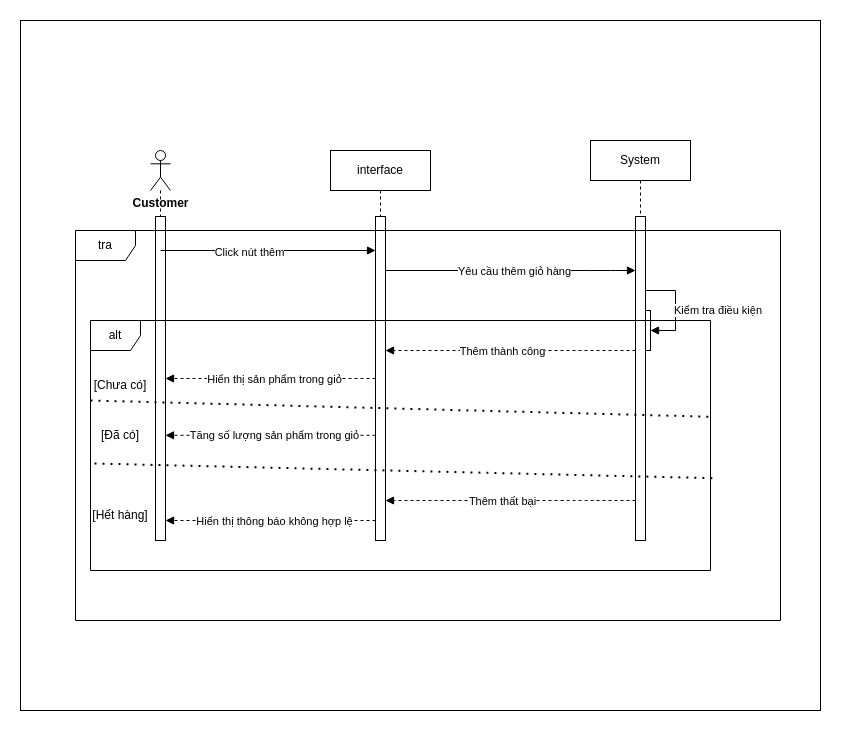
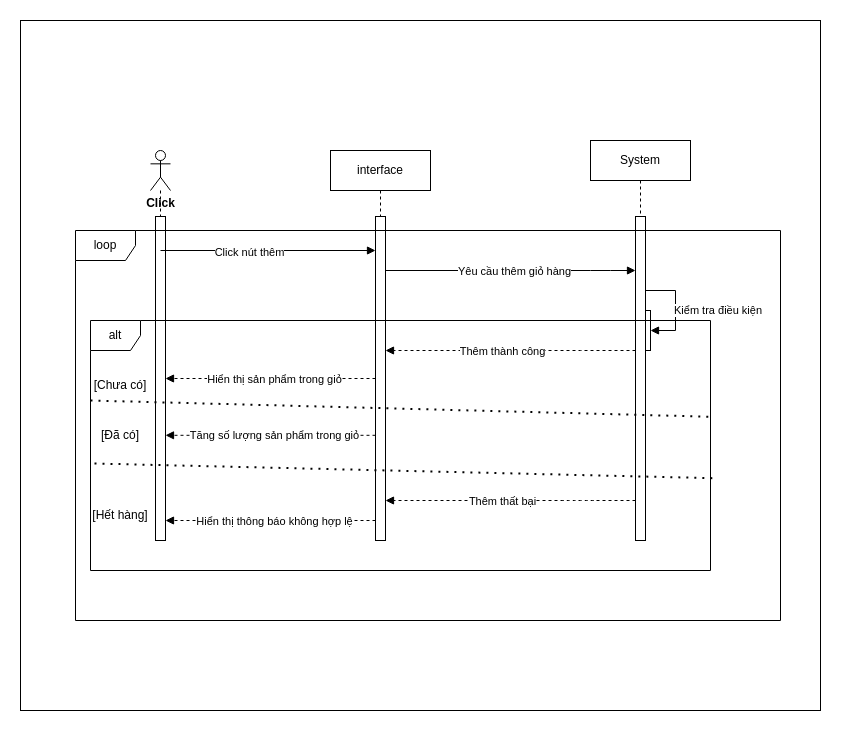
(161, 204) -> (161, 204)
(106, 246) -> (106, 246)
